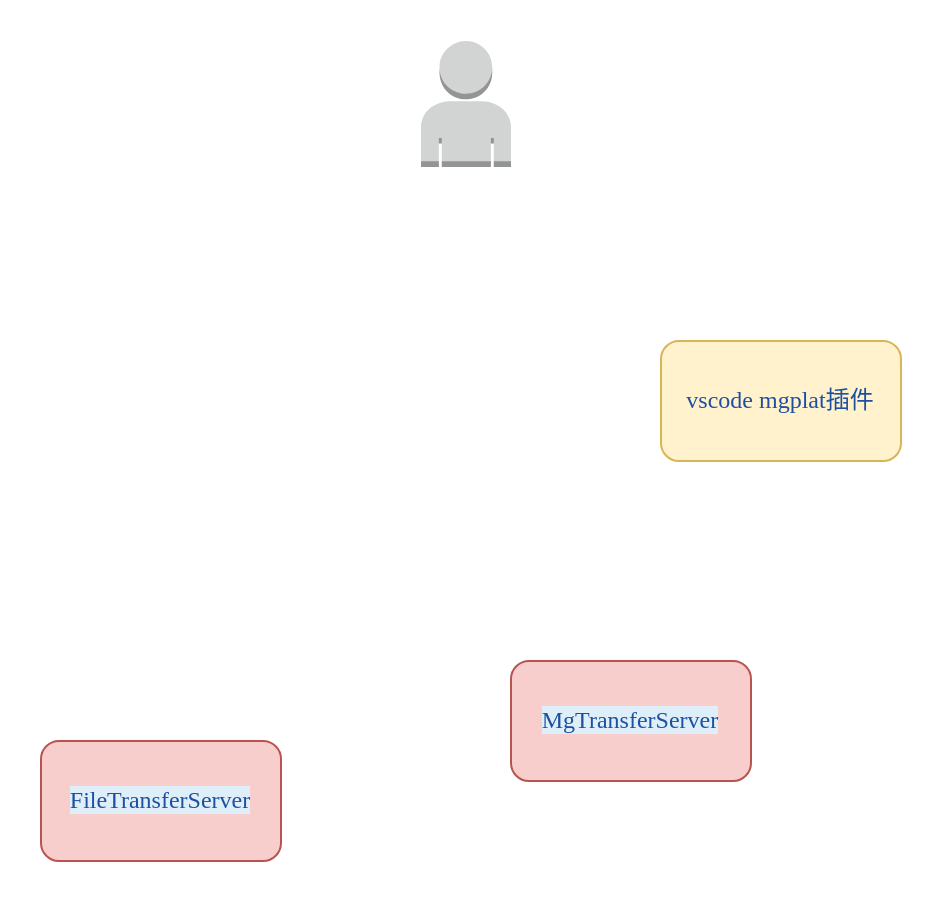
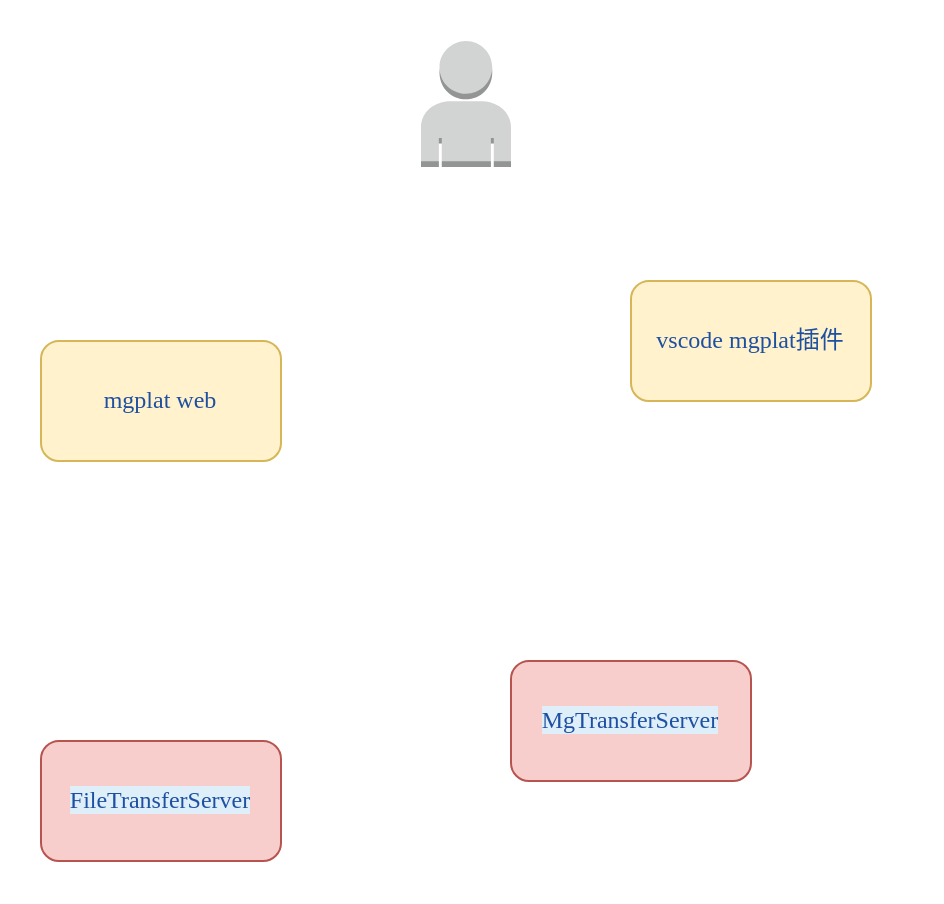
none -> (161, 401)
(781, 401) -> (751, 341)
